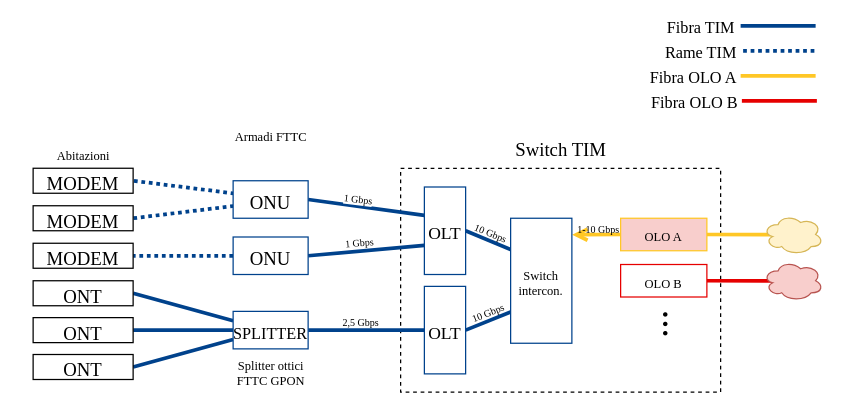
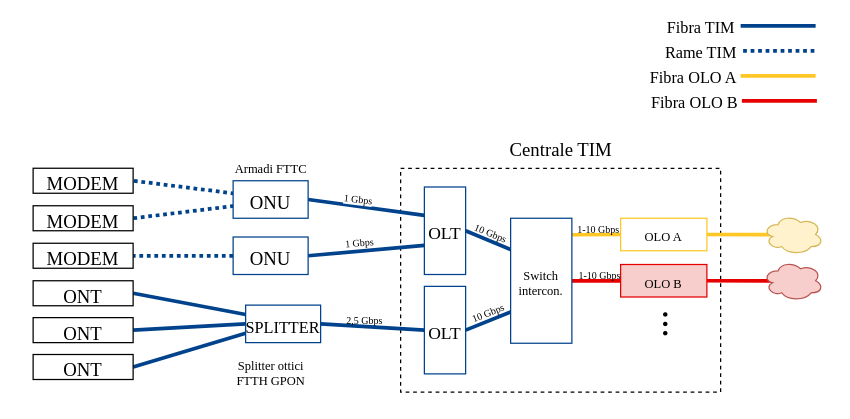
(271, 137) -> (271, 168)
(561, 149) -> (561, 149)
(83, 156) -> none
(664, 234) -> (664, 234)
(584, 235) -> (580, 235)
none -> (596, 281)
(664, 281) -> (664, 281)
(271, 330) -> (283, 324)
(271, 373) -> (271, 373)
